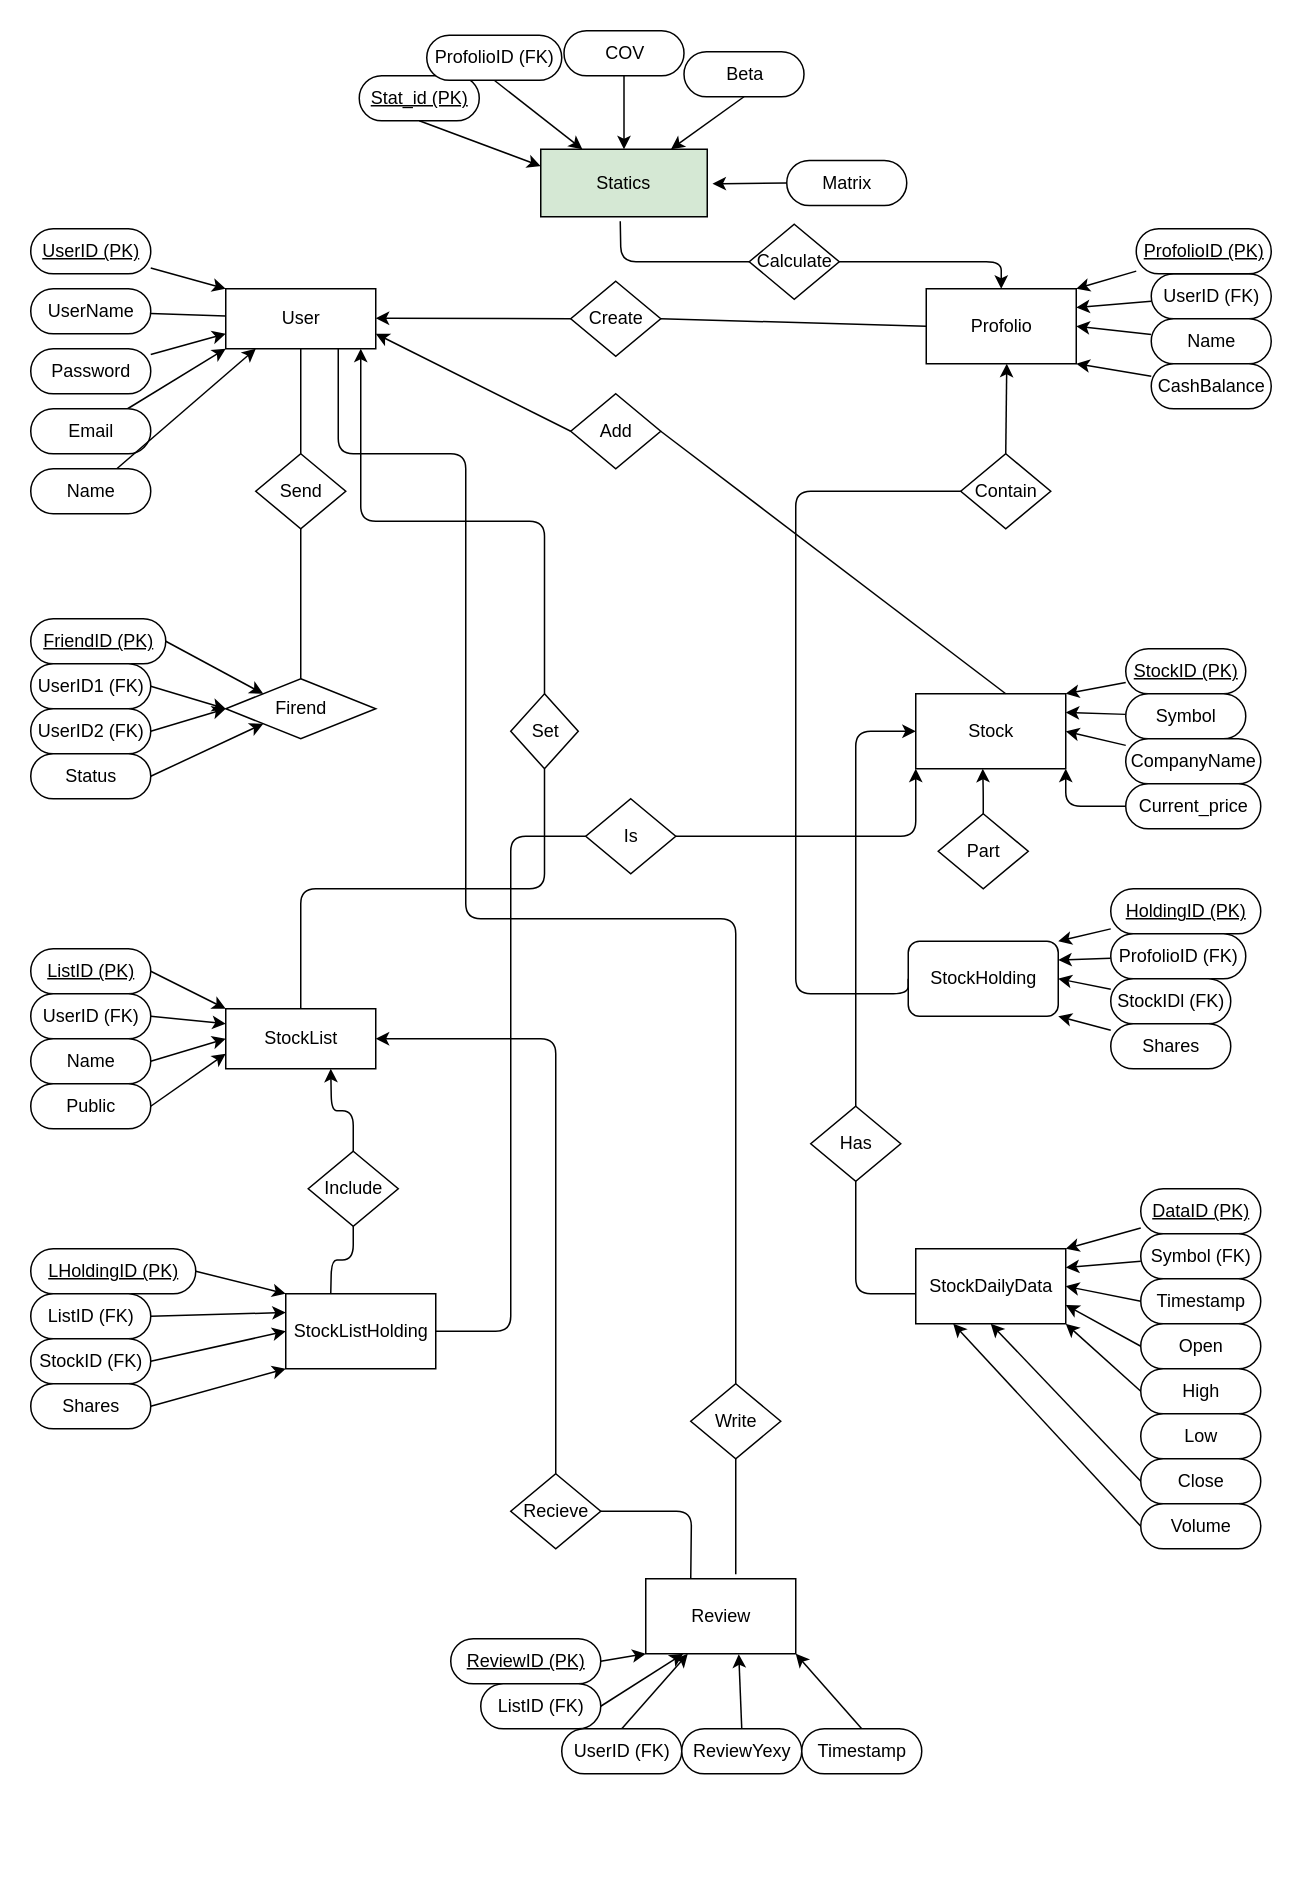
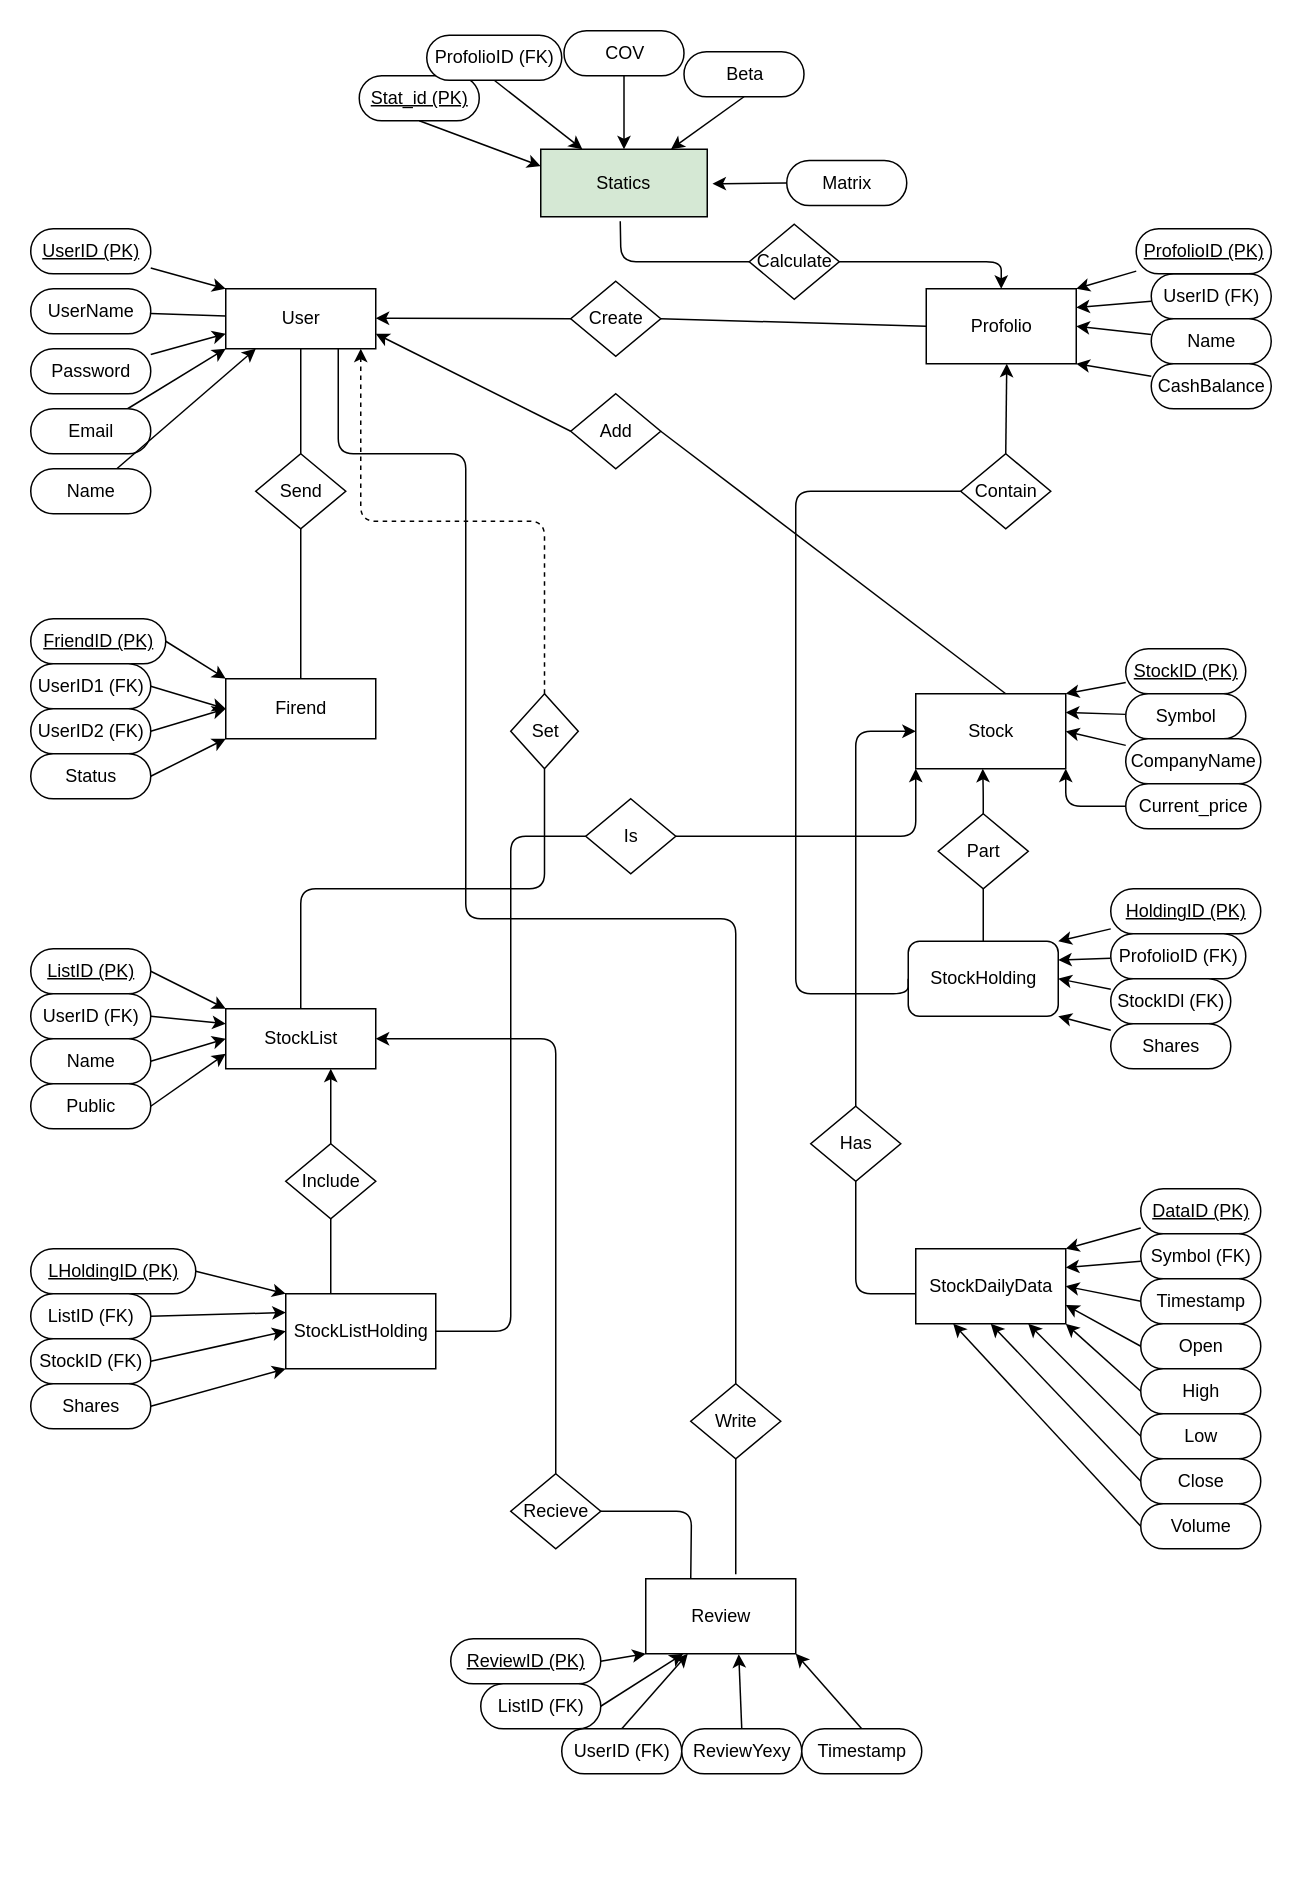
(457, 521) -> (457, 521)
(301, 709) -> (301, 709)
none -> (983, 915)
(353, 1189) -> (331, 1181)
none -> (1088, 1384)
